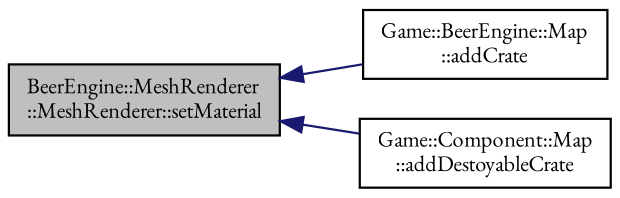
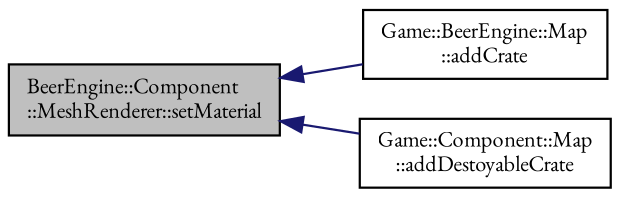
(144, 100) -> (144, 100)
